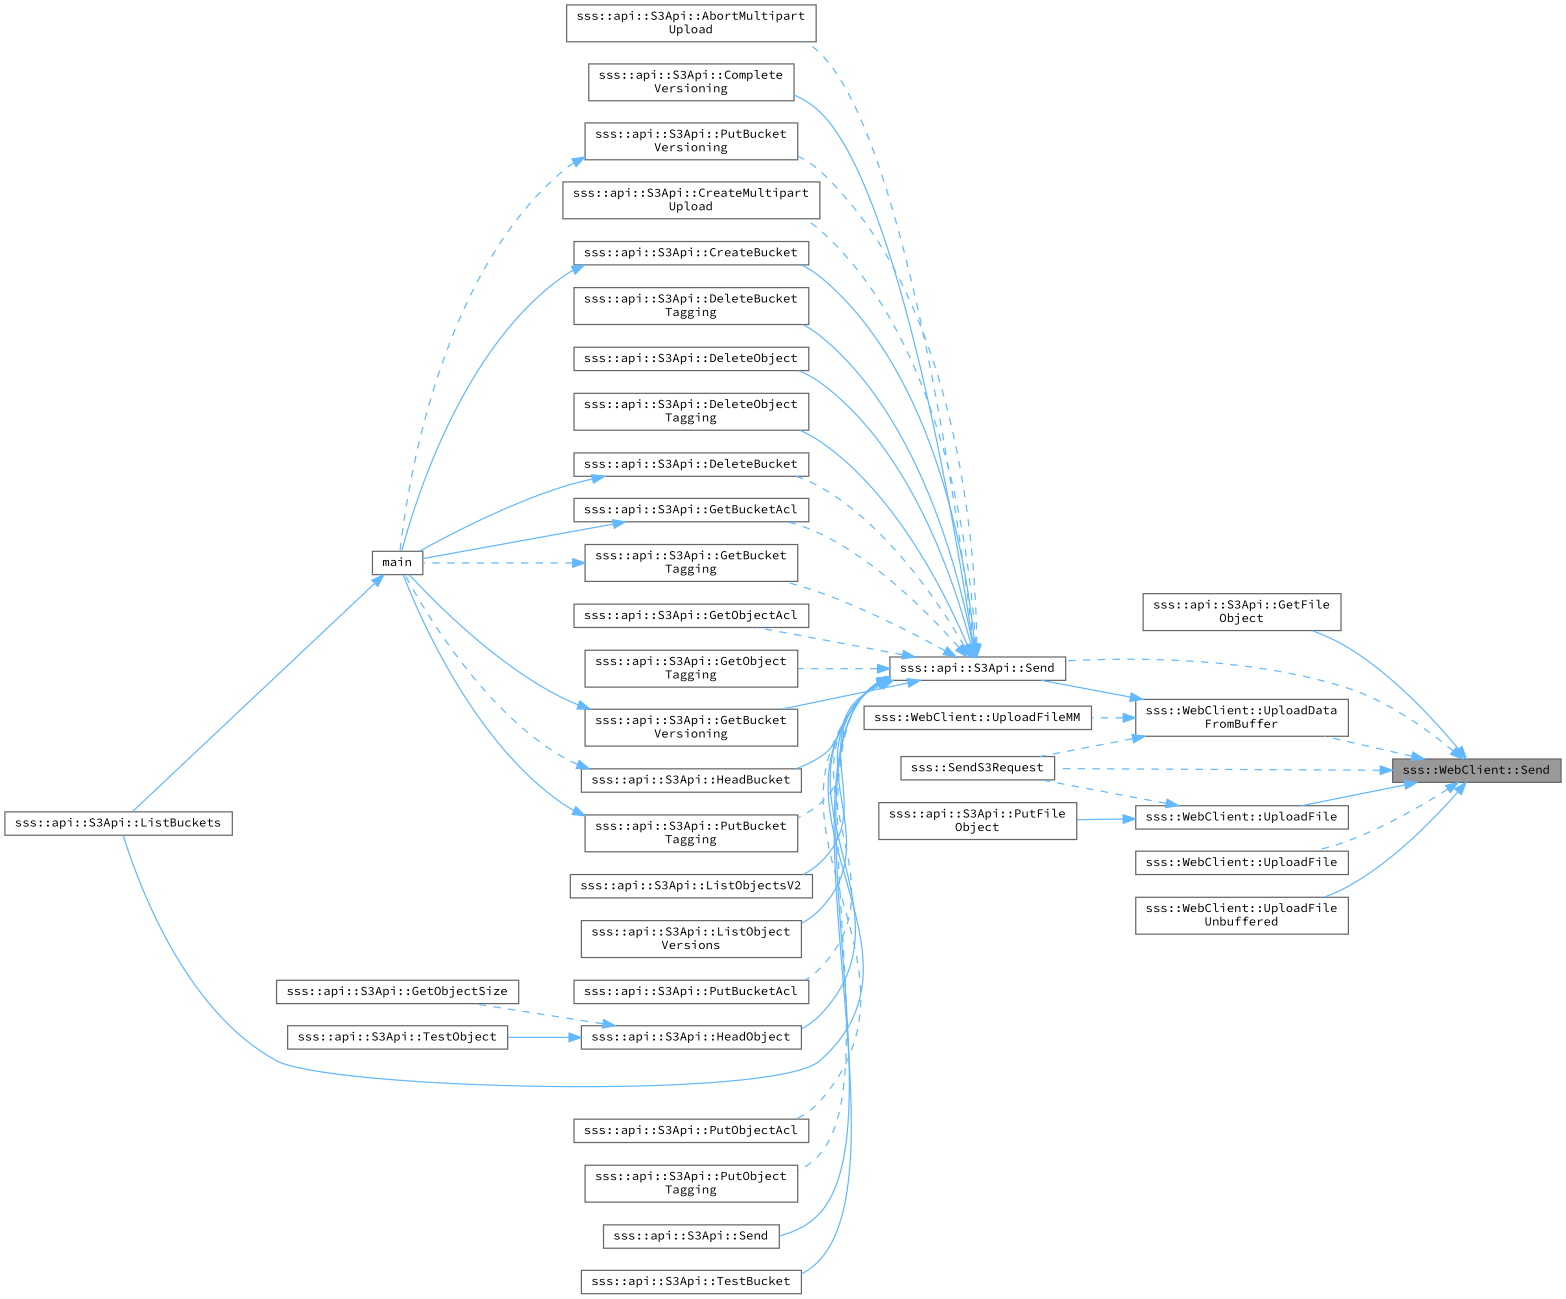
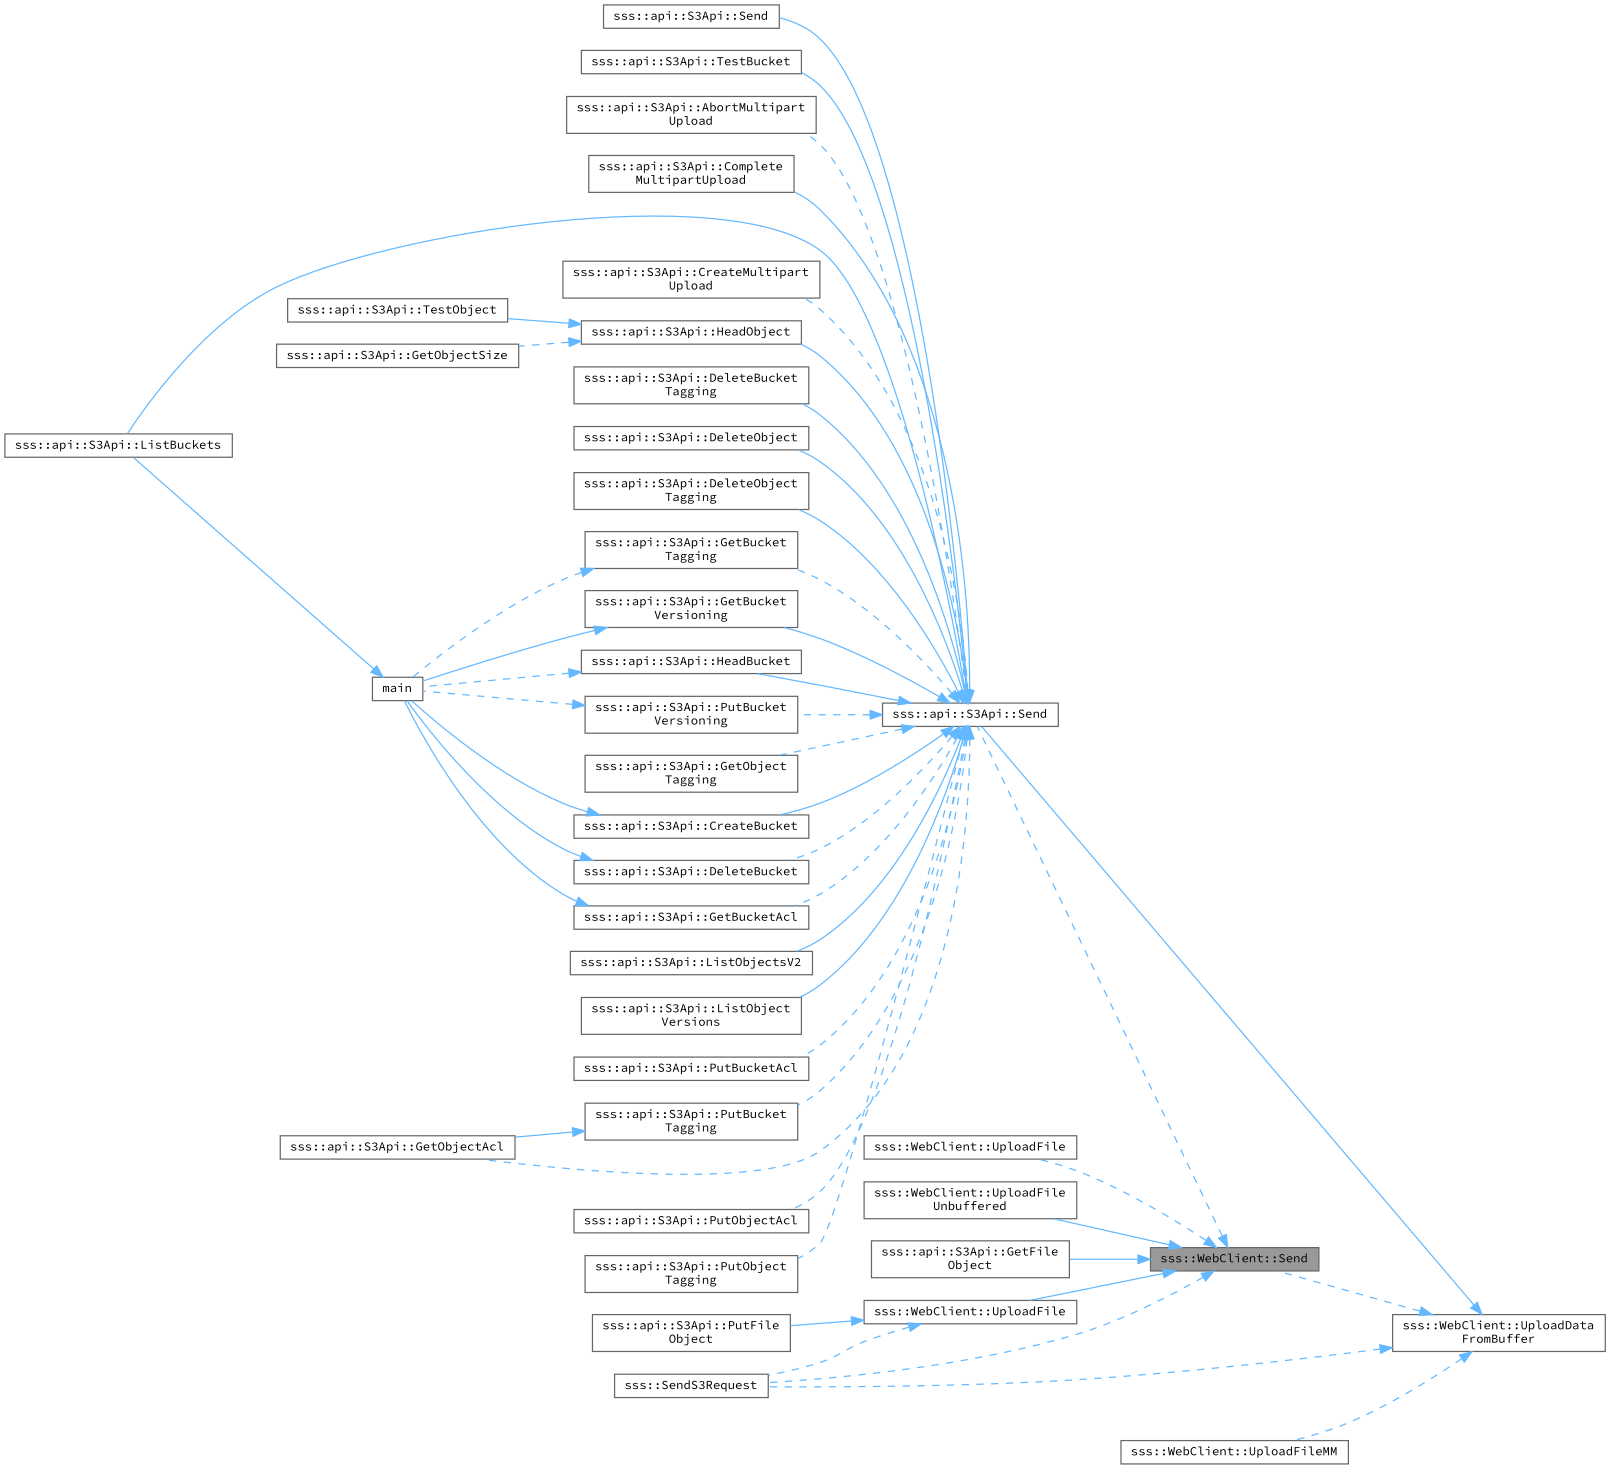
(691, 82) -> (691, 174)
(471, 706) -> (544, 1135)
(1368, 746) -> (1349, 1291)
